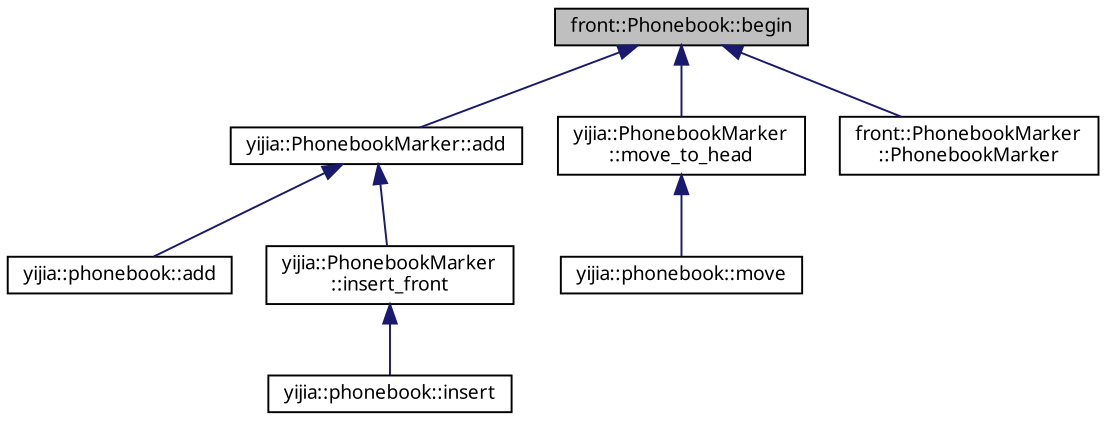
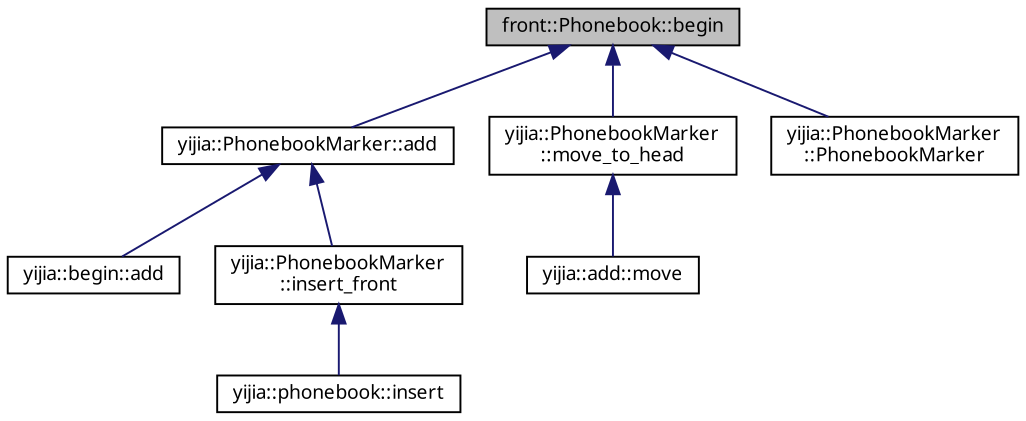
(969, 146) -> (895, 146)
(120, 275) -> (94, 275)
(681, 275) -> (613, 275)
